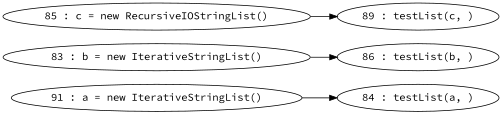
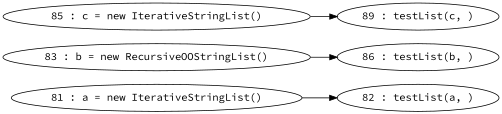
(157, 17) -> (157, 17)
(157, 57) -> (157, 57)
(157, 98) -> (157, 98)
(418, 98) -> (418, 98)
